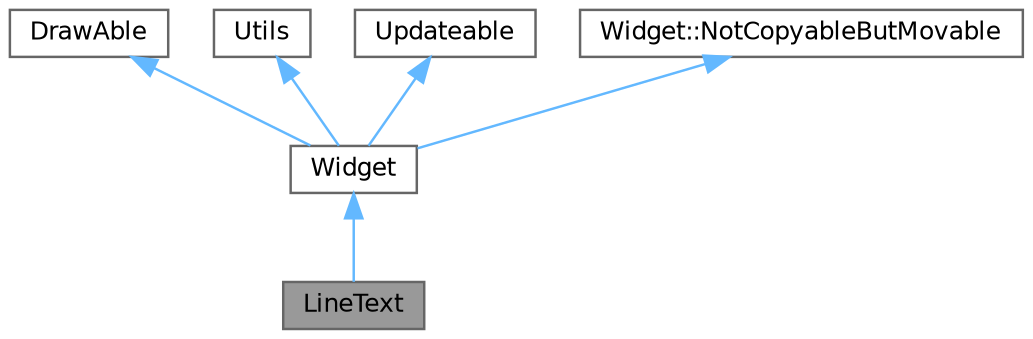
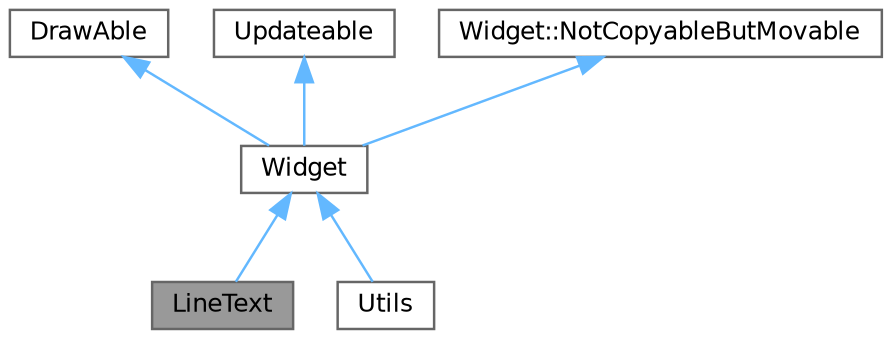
(315, 112) -> (352, 248)
